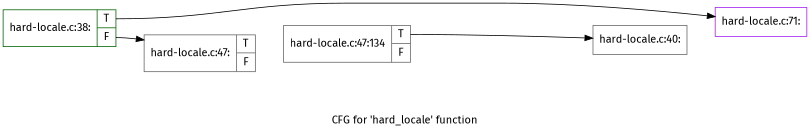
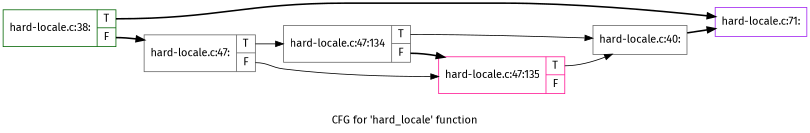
(411, 3) -> (411, 3)
none -> (697, 31)
(126, 38) -> (126, 38)
none -> (265, 44)
none -> (502, 75)
